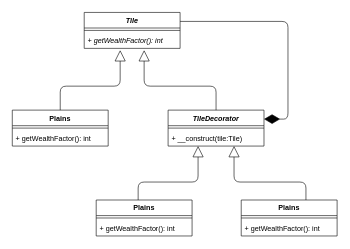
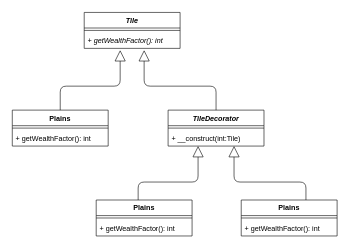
(236, 21) -> none
(214, 139) -> (213, 139)
